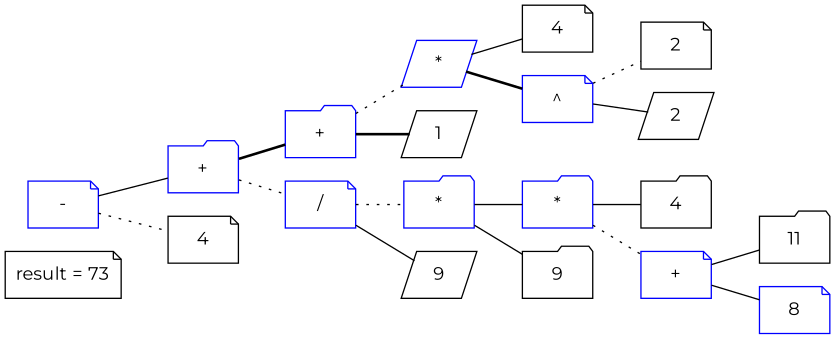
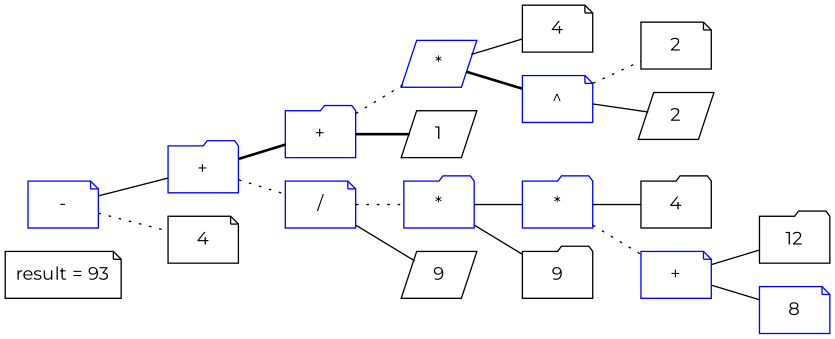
(795, 240) -> (795, 240)
(63, 275) -> (63, 275)
